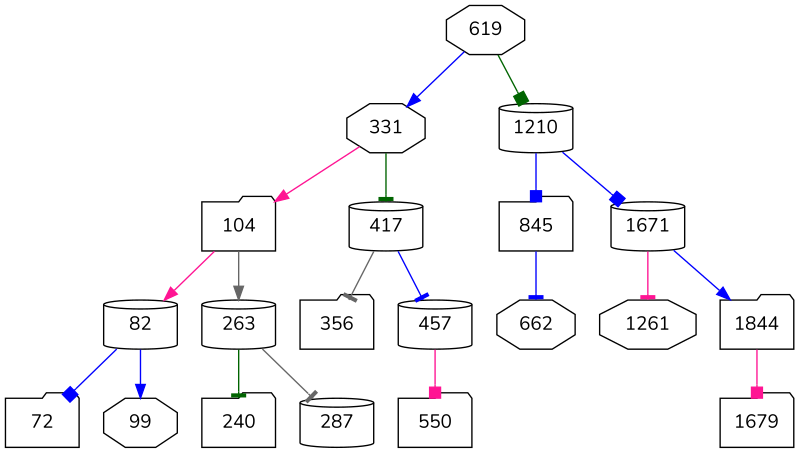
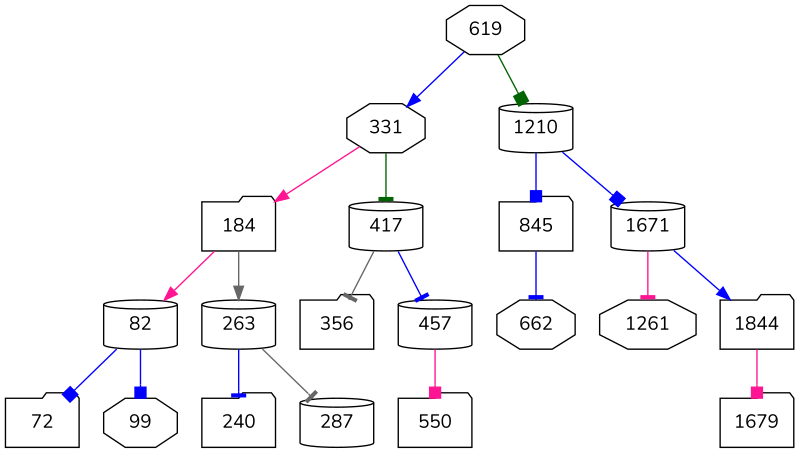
(239, 226) -> (239, 226)
(140, 367) -> (140, 367)
(239, 370) -> (239, 370)
